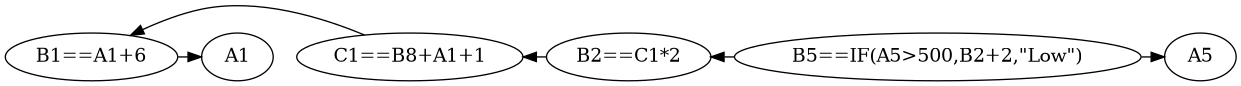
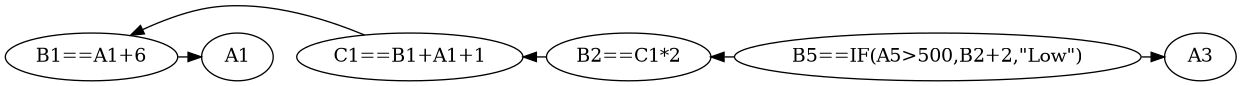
(410, 57) -> (410, 57)
(1200, 57) -> (1200, 57)
